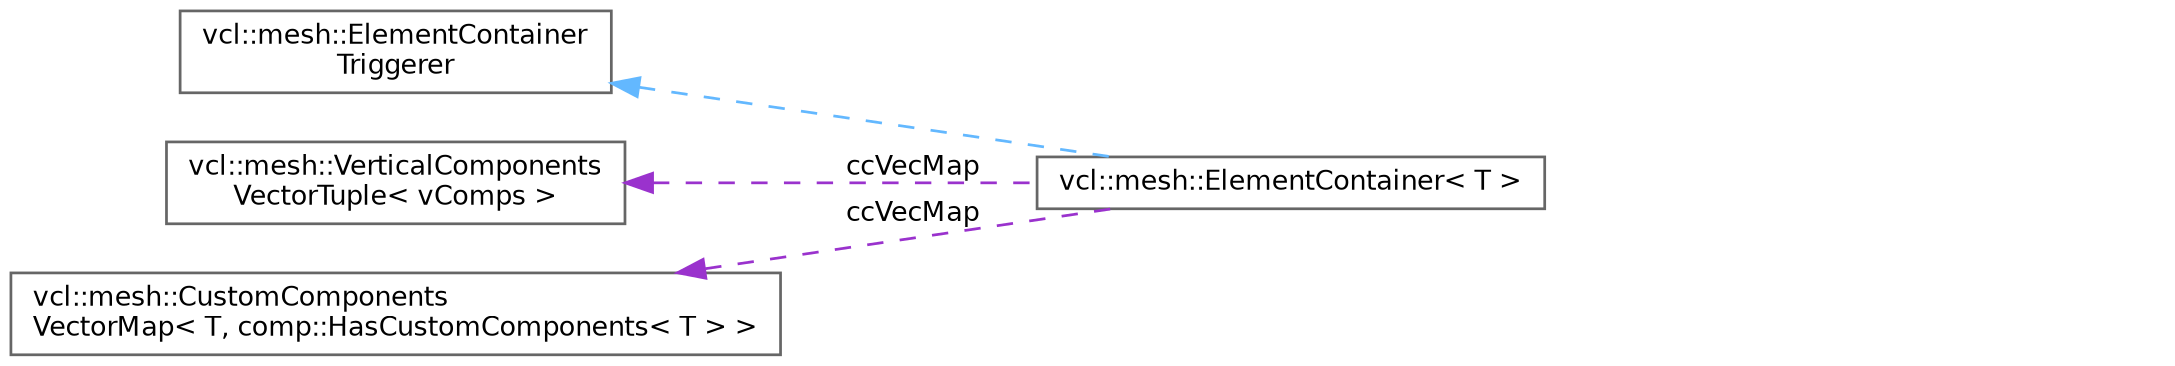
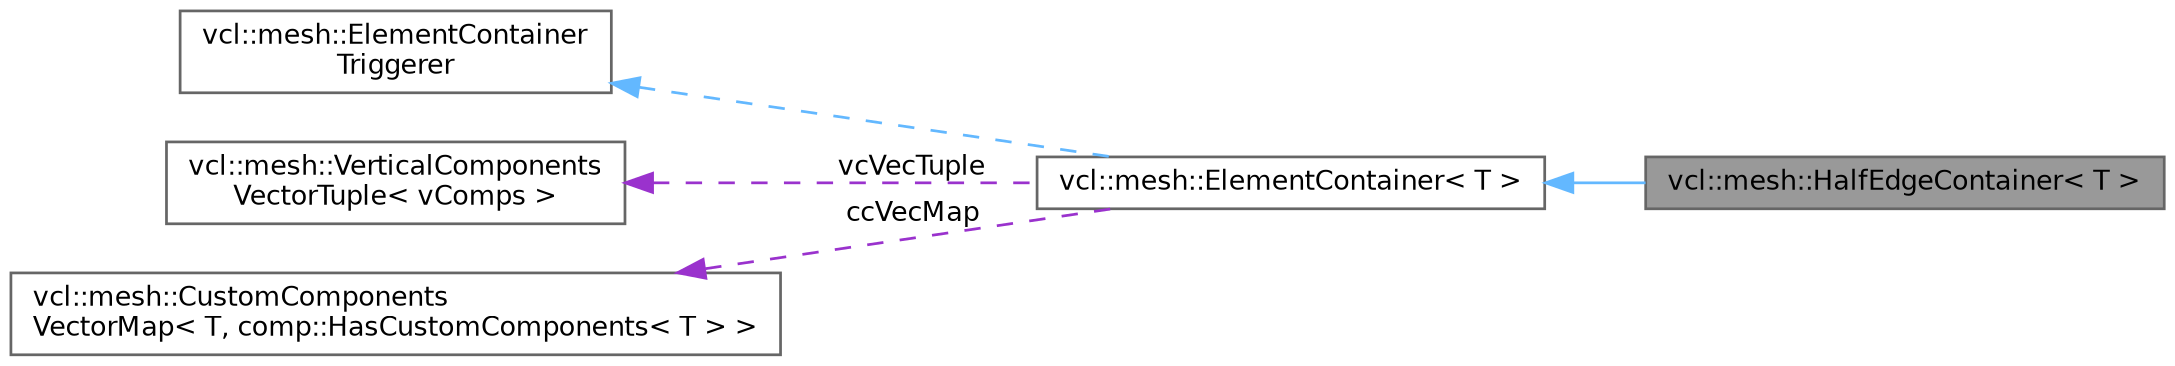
(909, 168) -> (909, 168)
none -> (1905, 183)
